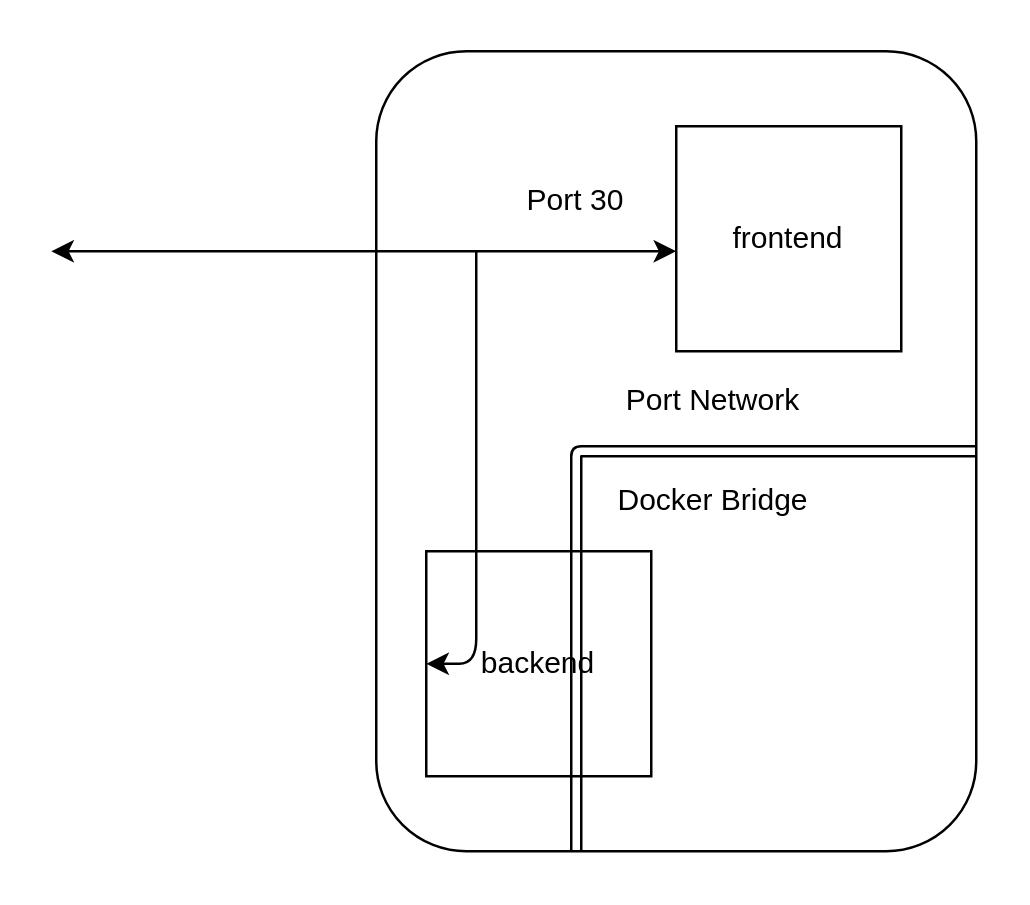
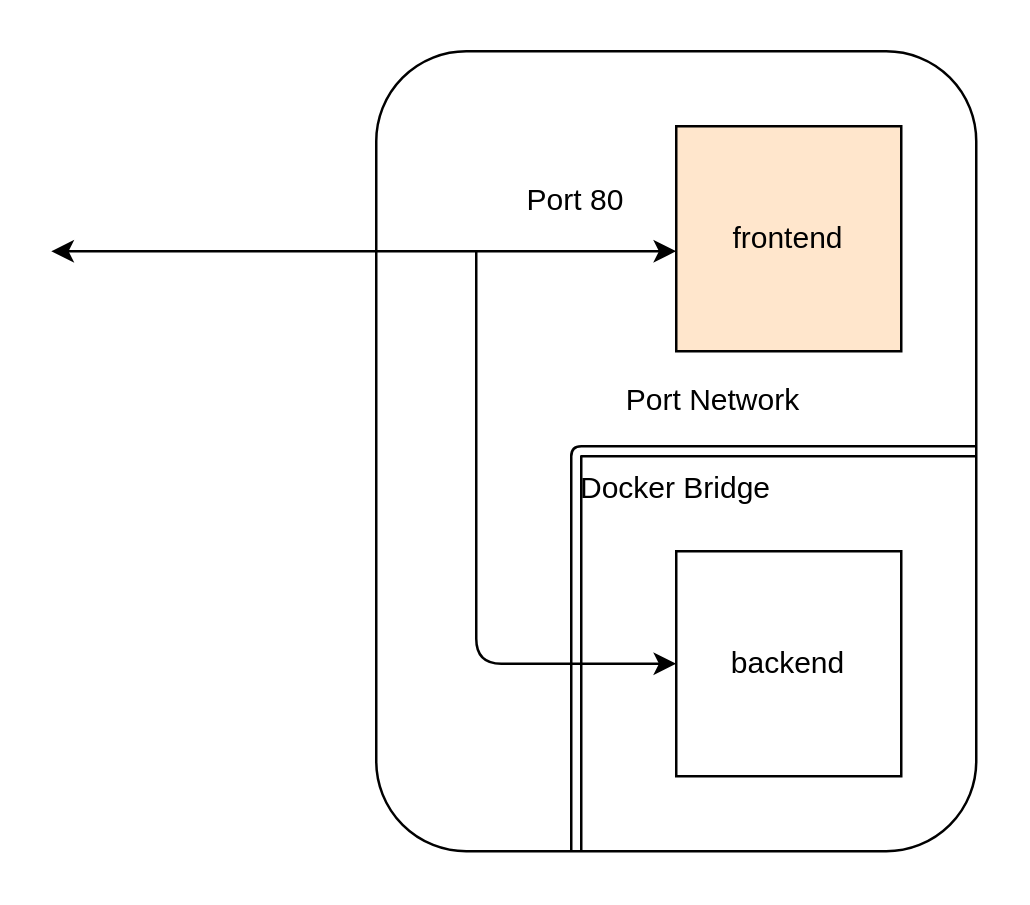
(576, 201) -> (576, 201)
(789, 239) -> (789, 239)
(714, 501) -> (676, 489)
(539, 664) -> (789, 664)
